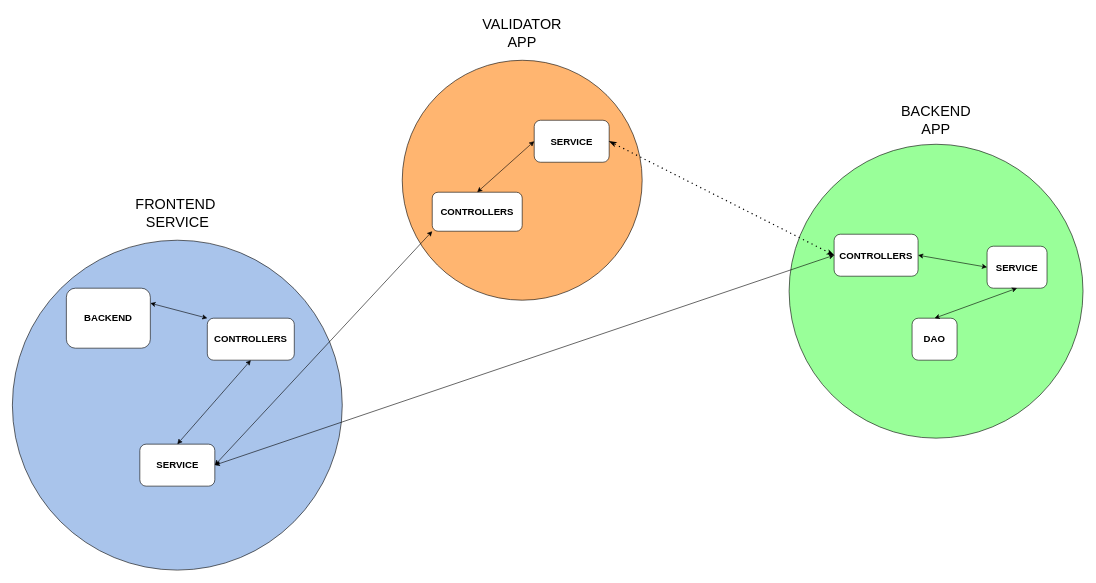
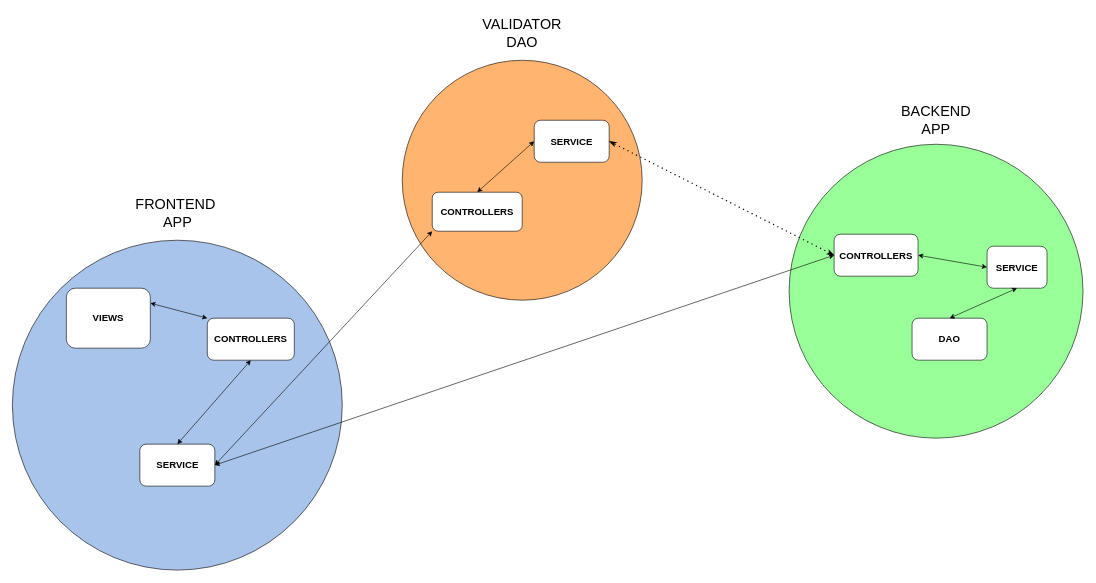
(522, 33) -> (522, 33)
(178, 213) -> (178, 213)
(108, 318) -> (108, 318)
(935, 339) -> (950, 339)
